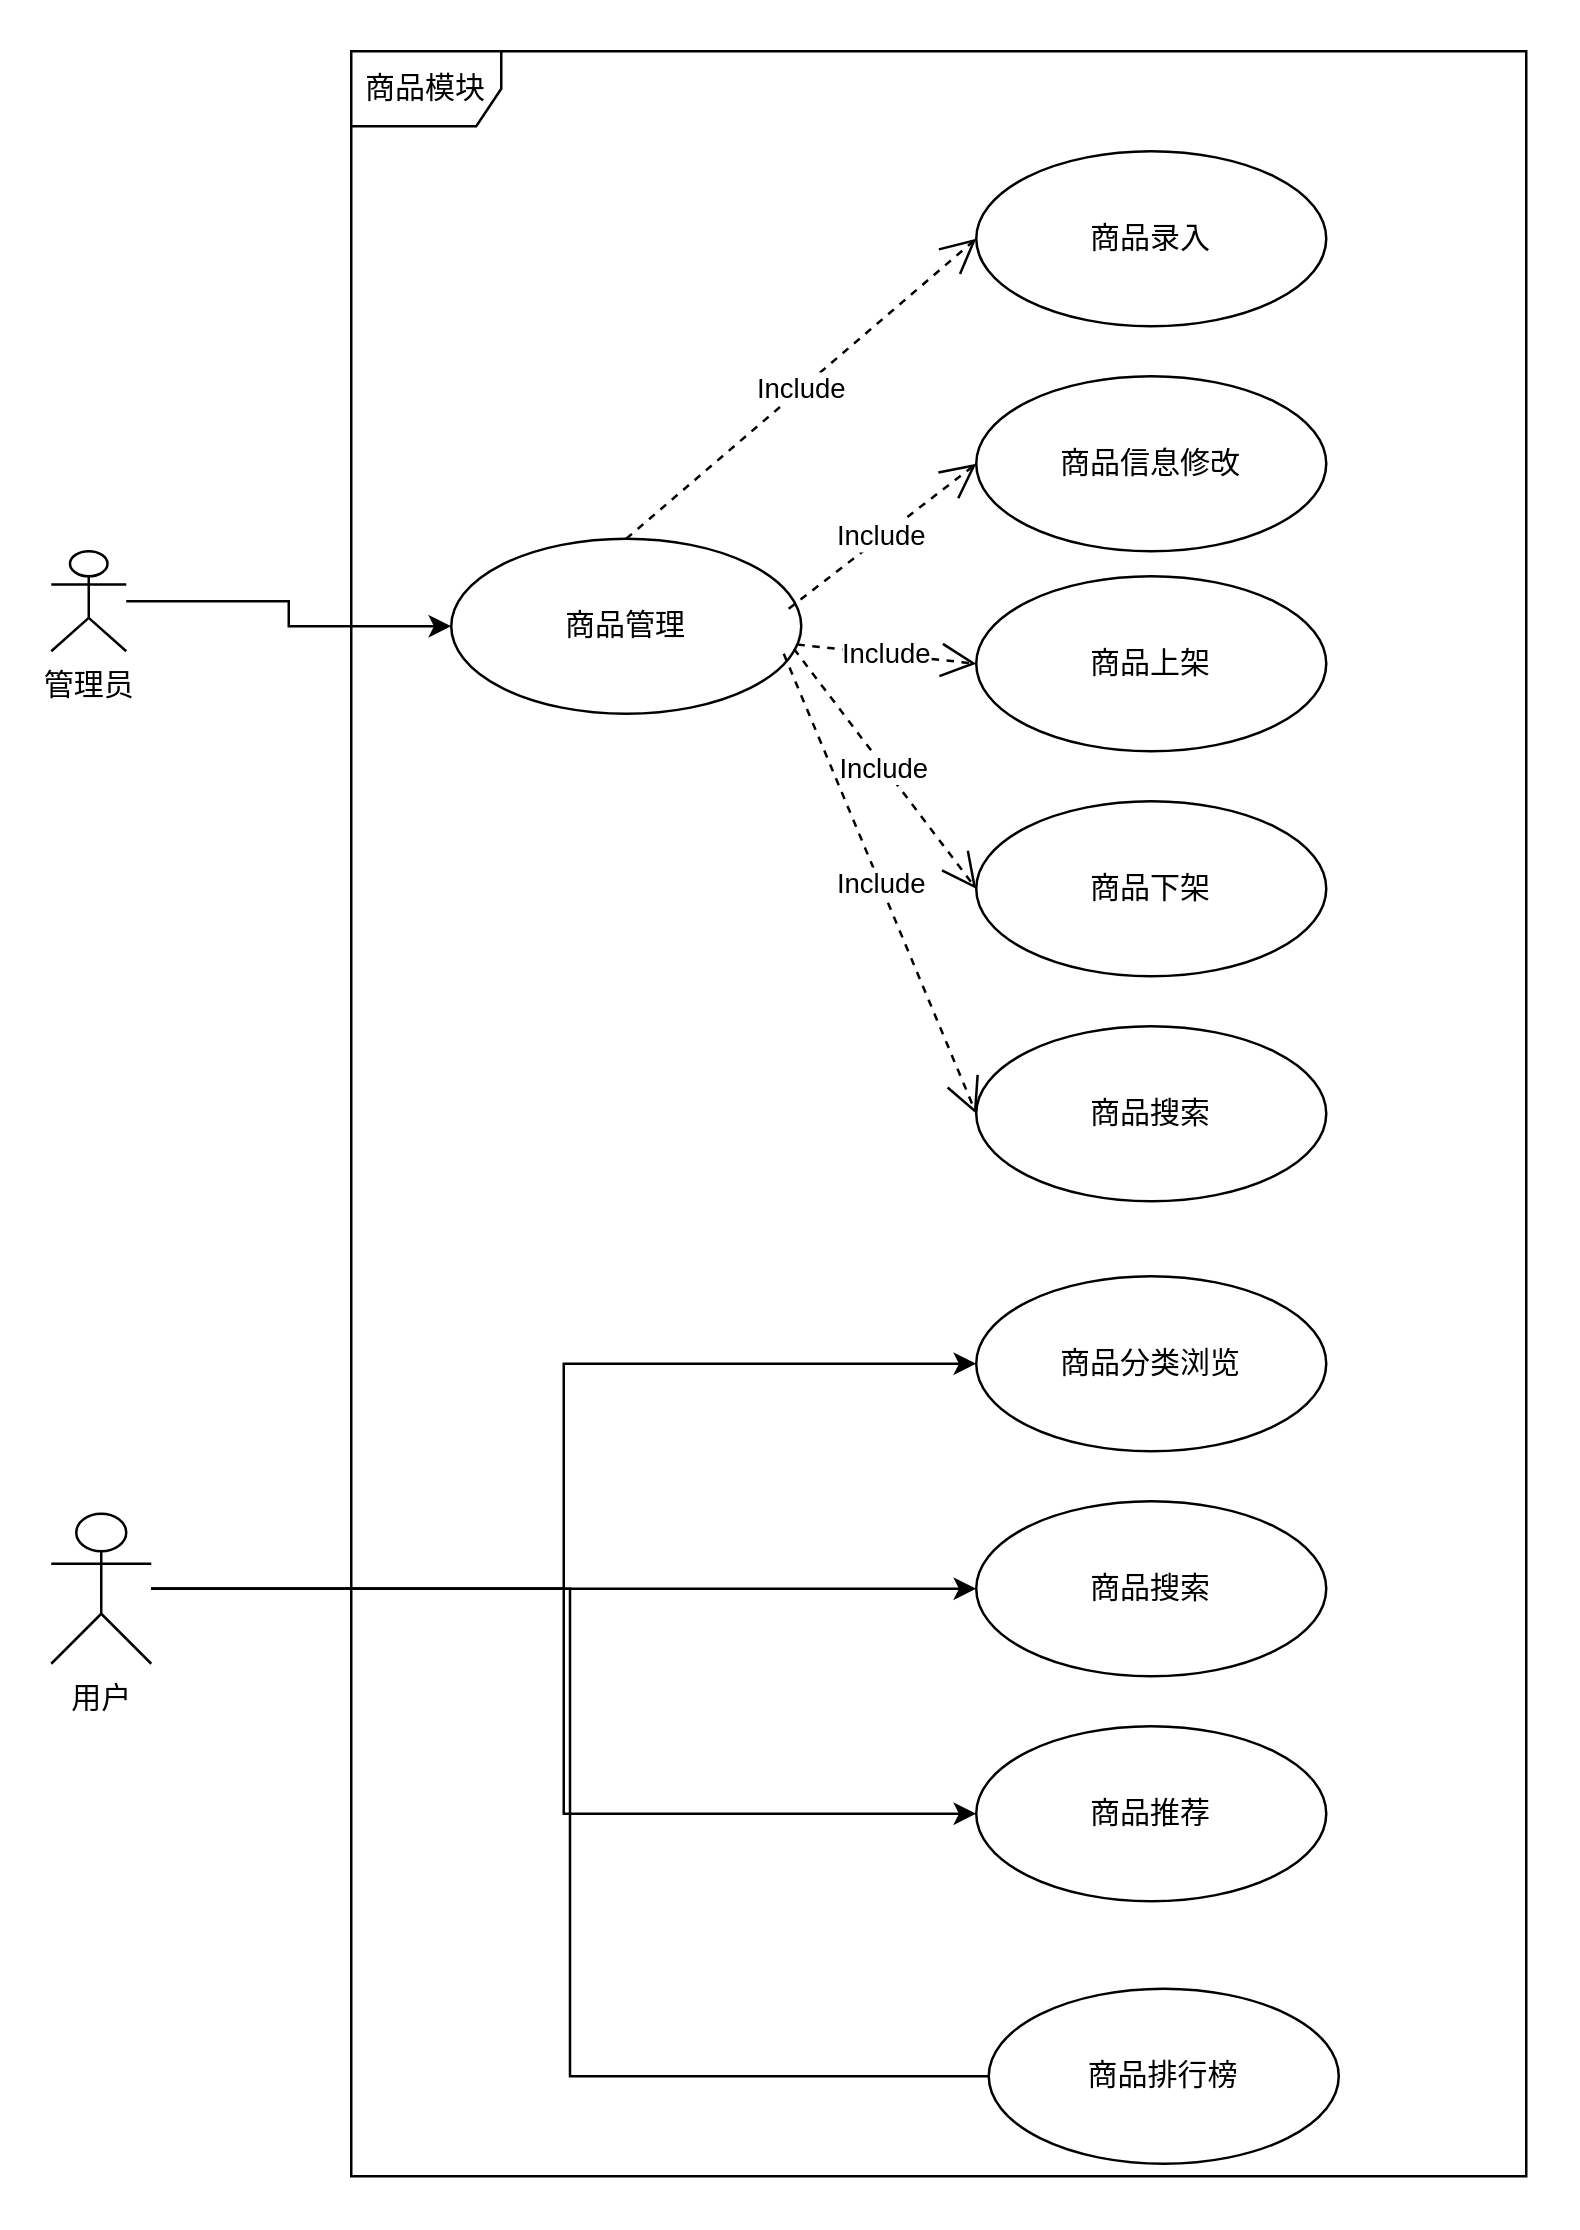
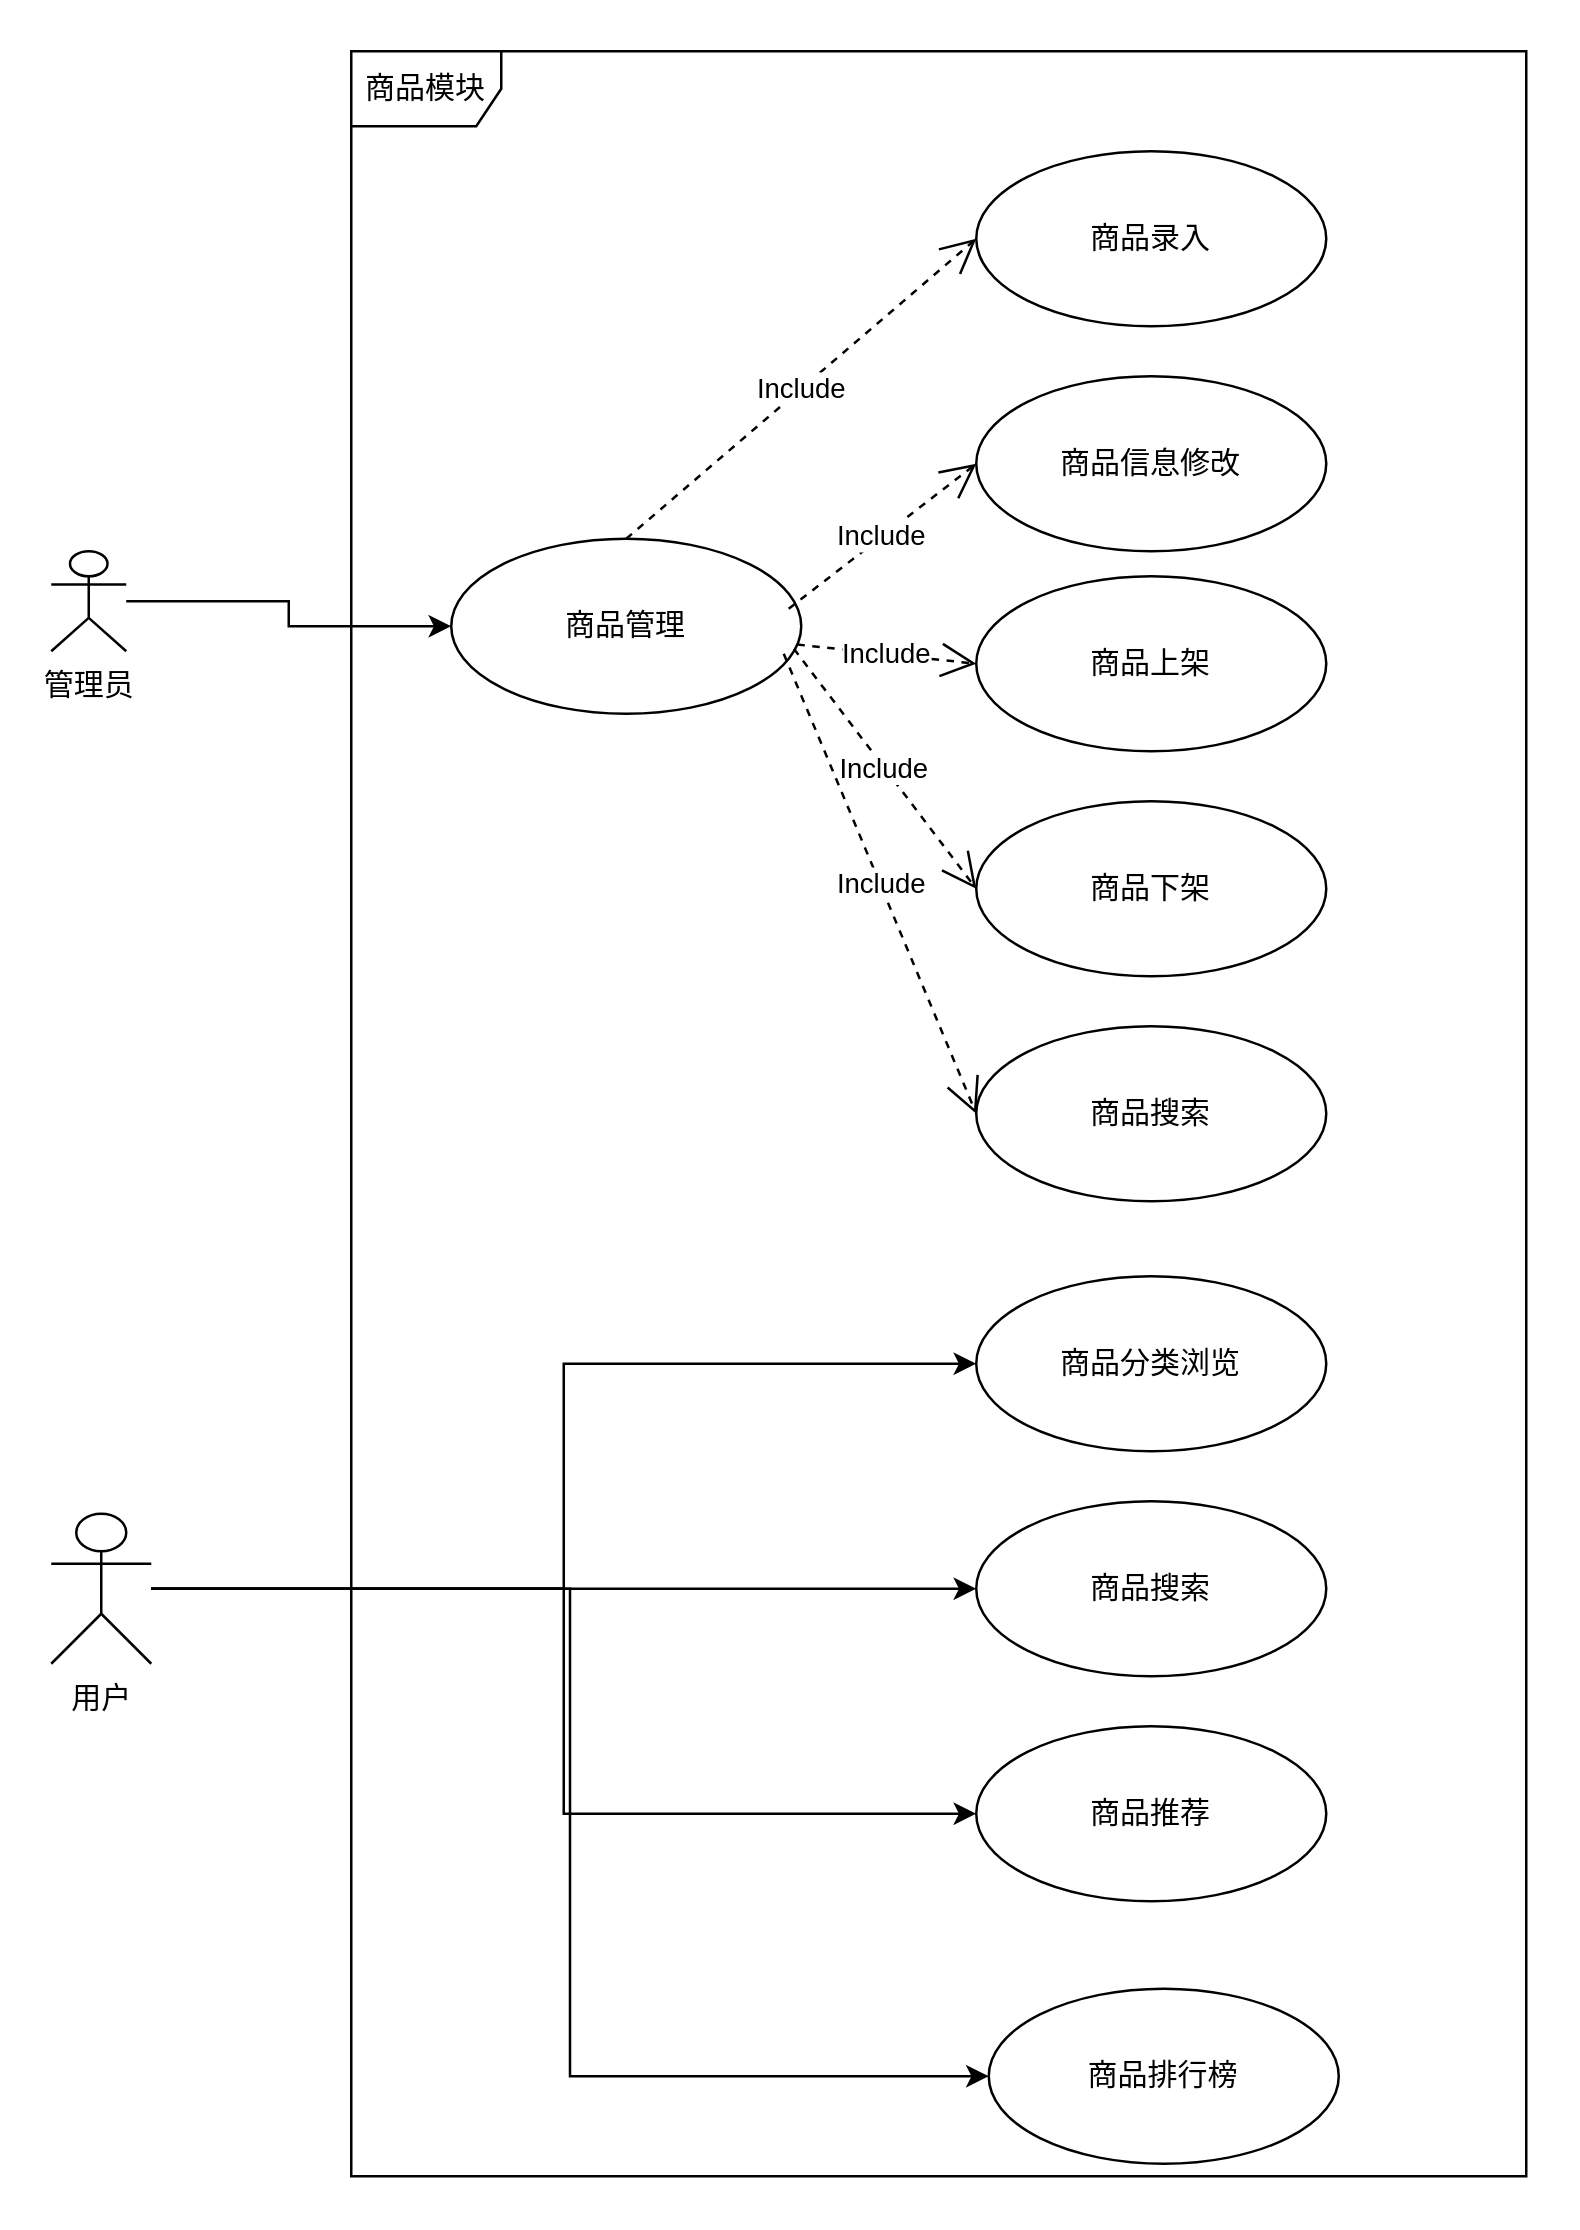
(977, 2076) -> (970, 2076)
